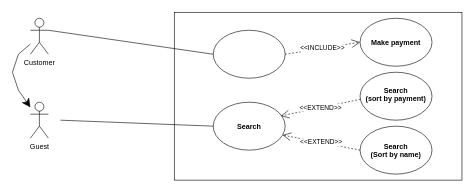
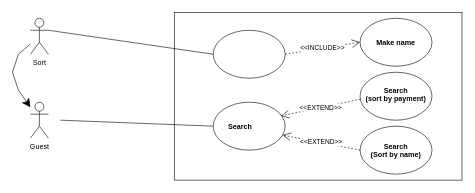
(396, 43) -> (396, 43)
(40, 63) -> (40, 63)
(249, 126) -> (240, 126)
